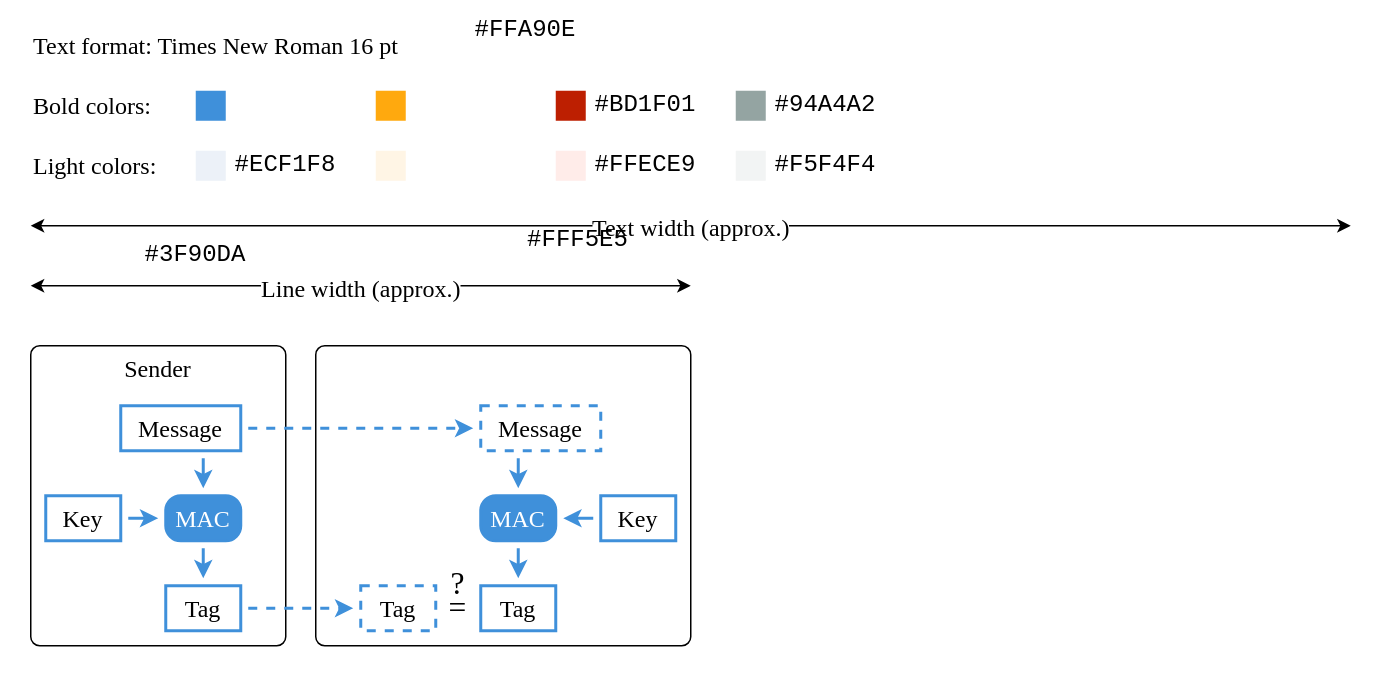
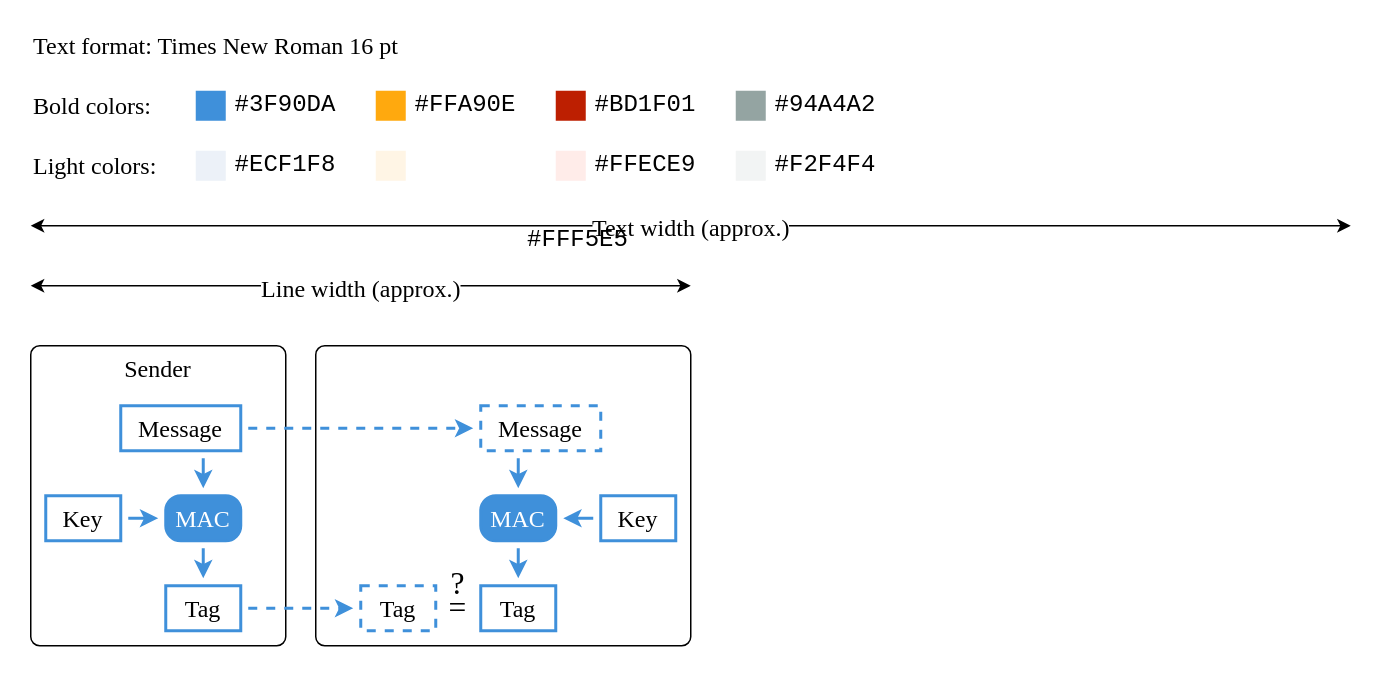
(526, 31) -> (466, 106)
(826, 166) -> (826, 166)
(196, 256) -> (286, 106)
